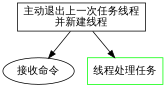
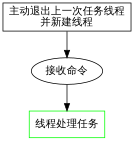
(101, 42) -> (67, 94)
